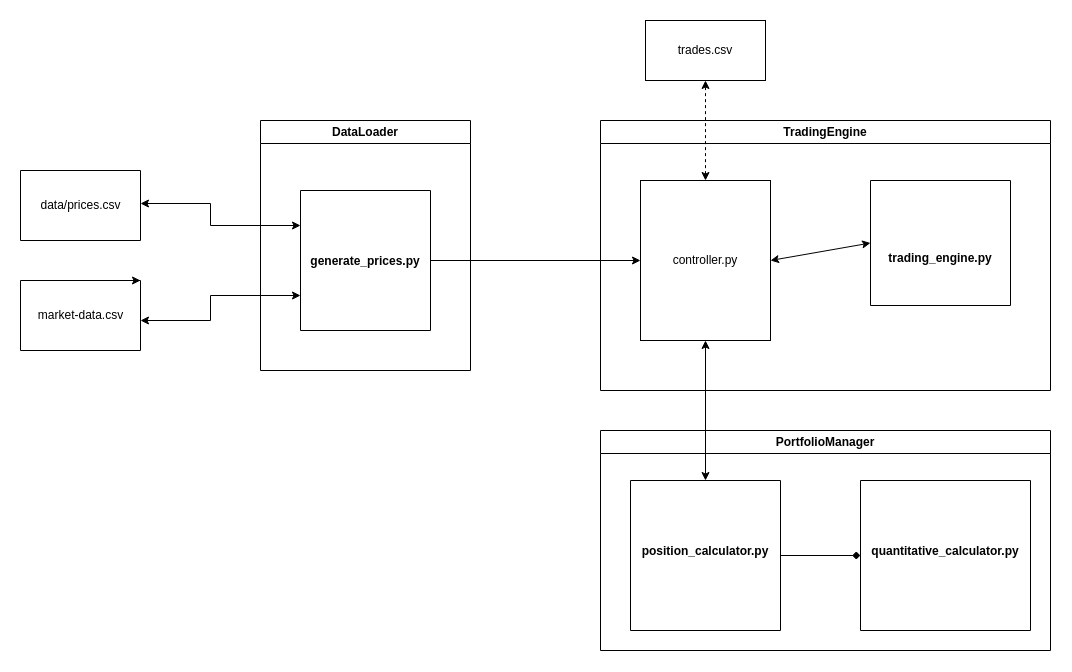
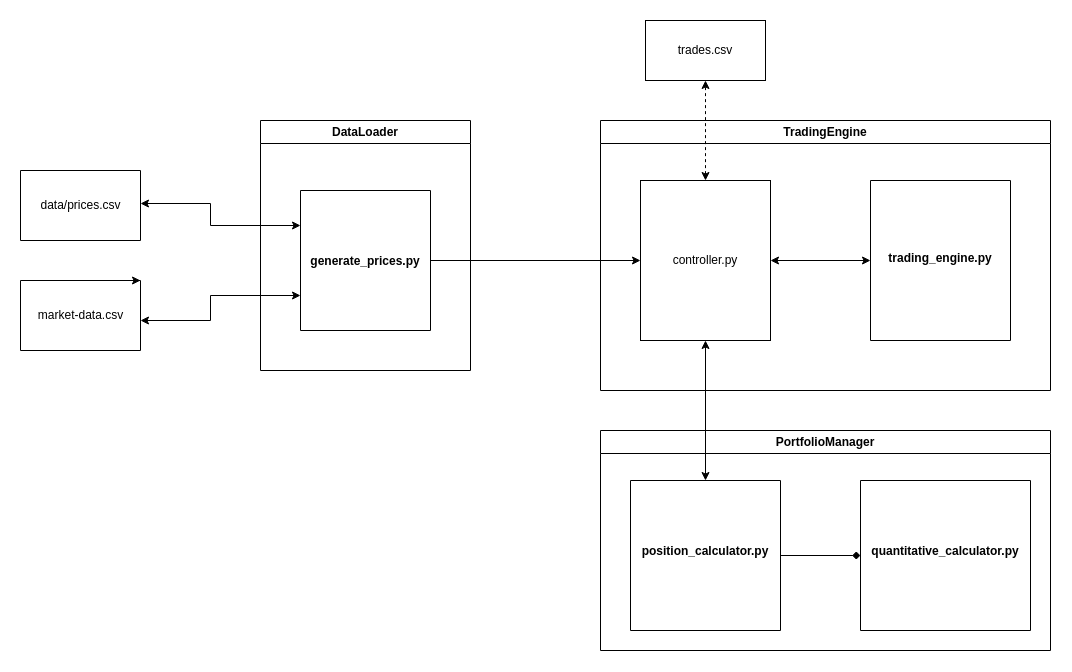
(941, 243) -> (941, 261)
